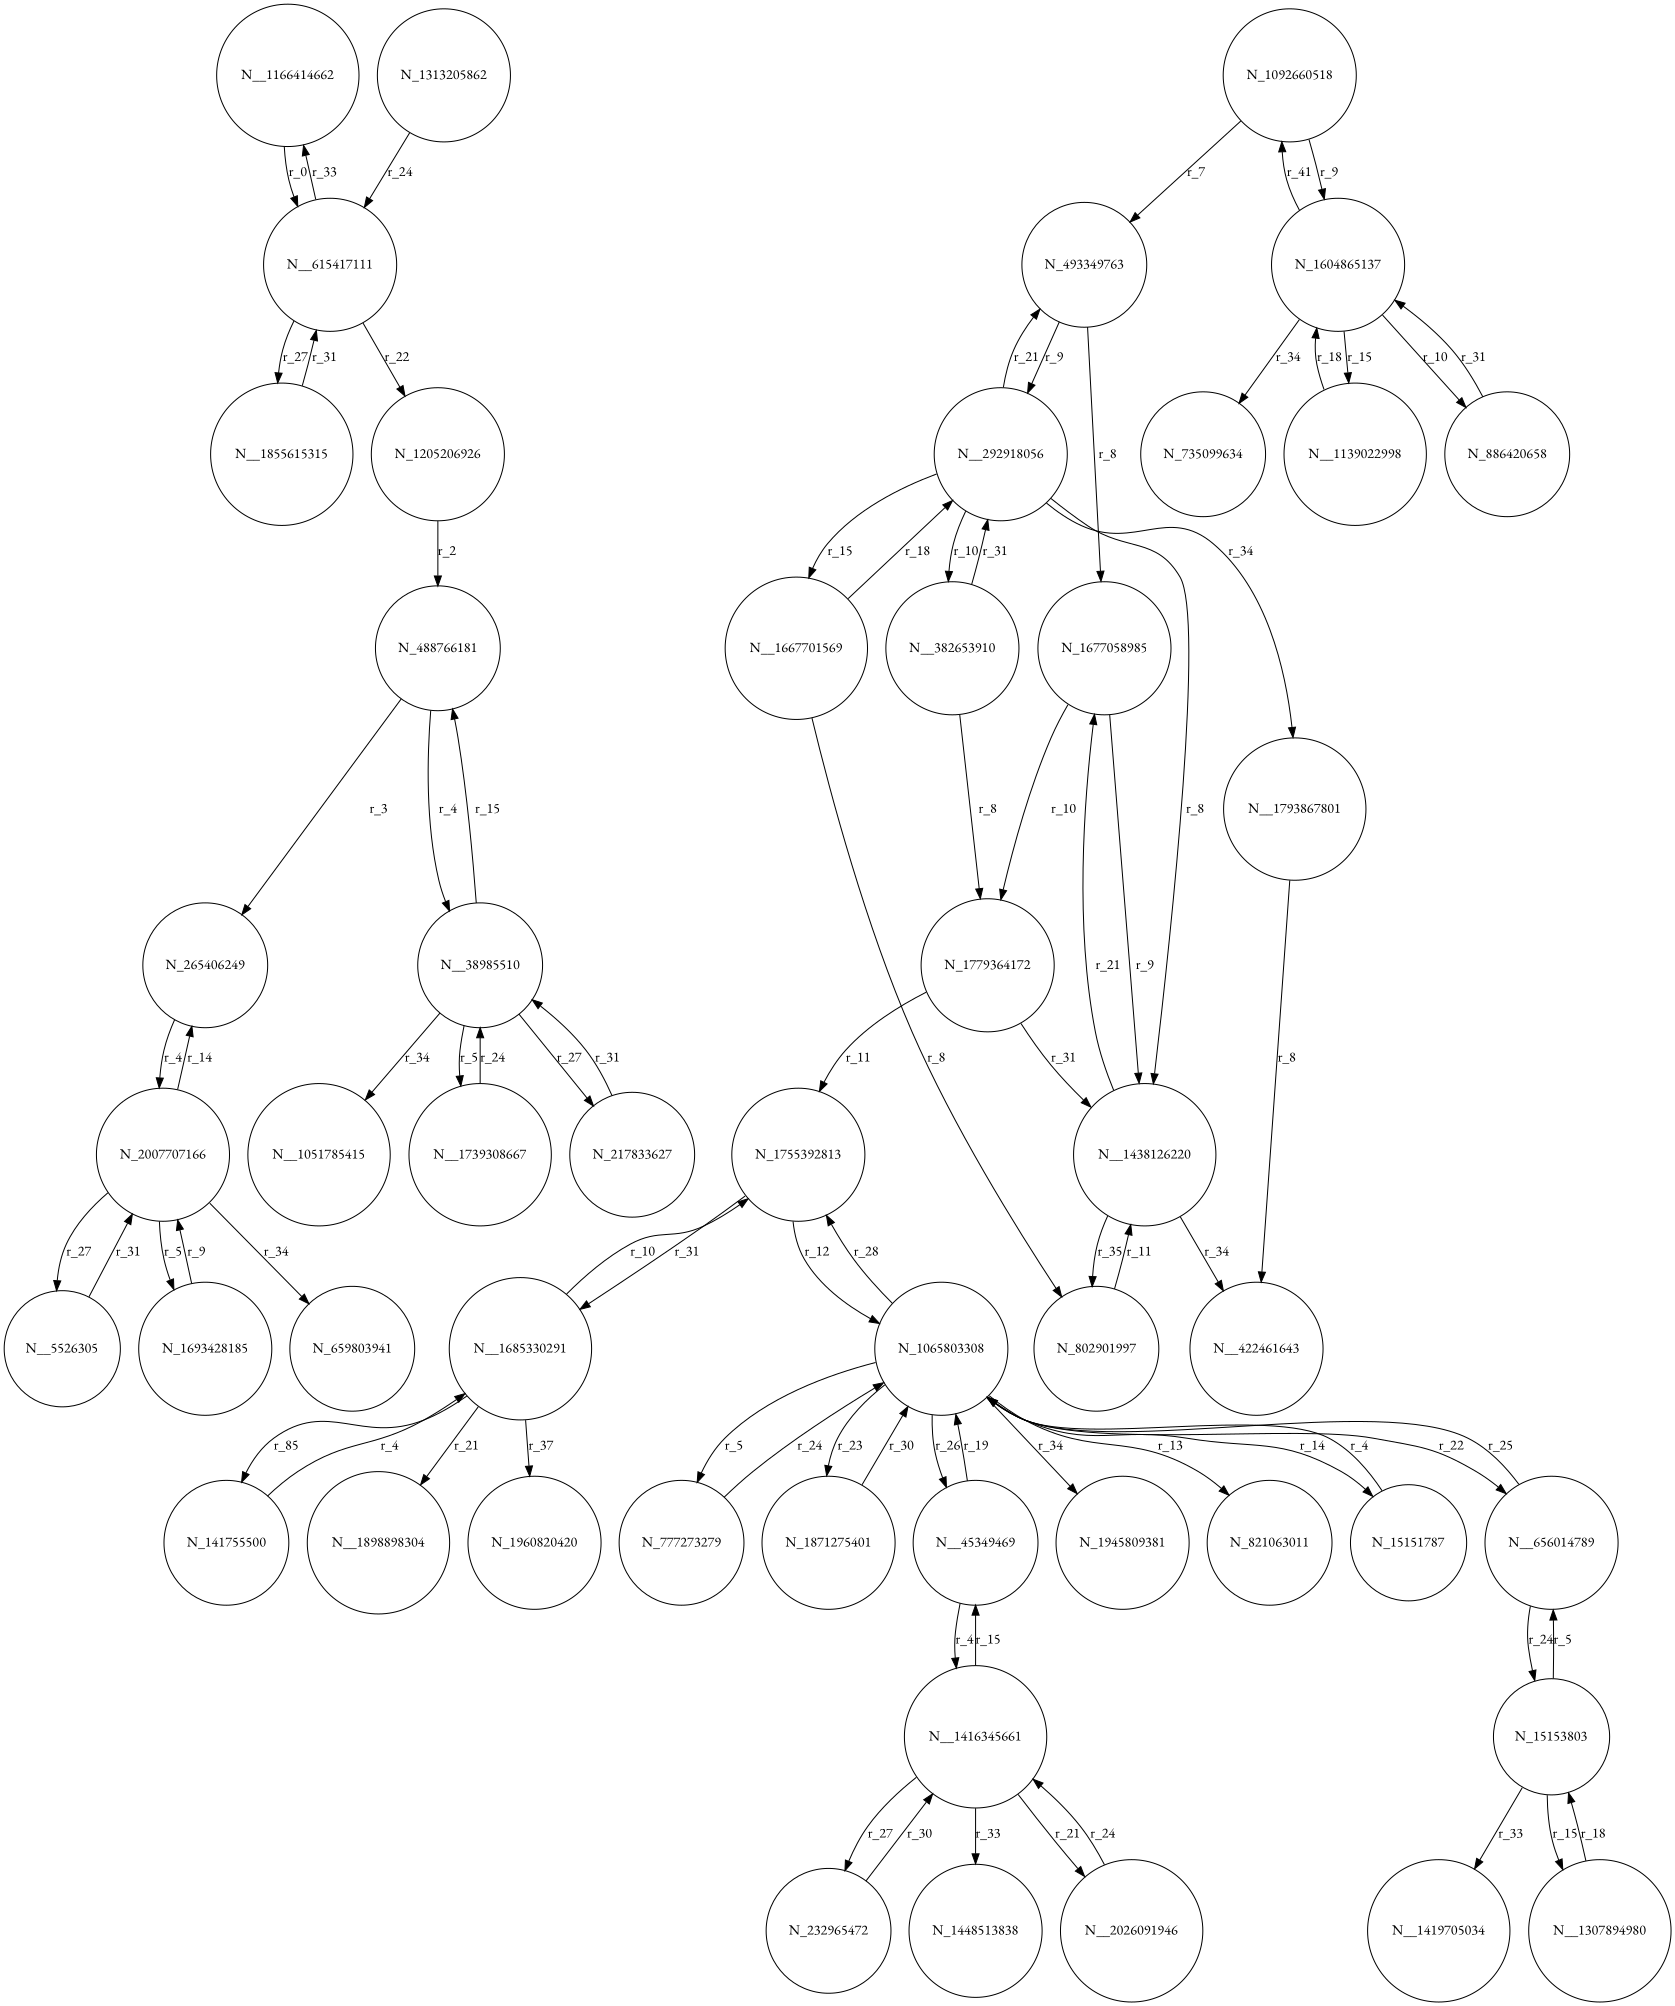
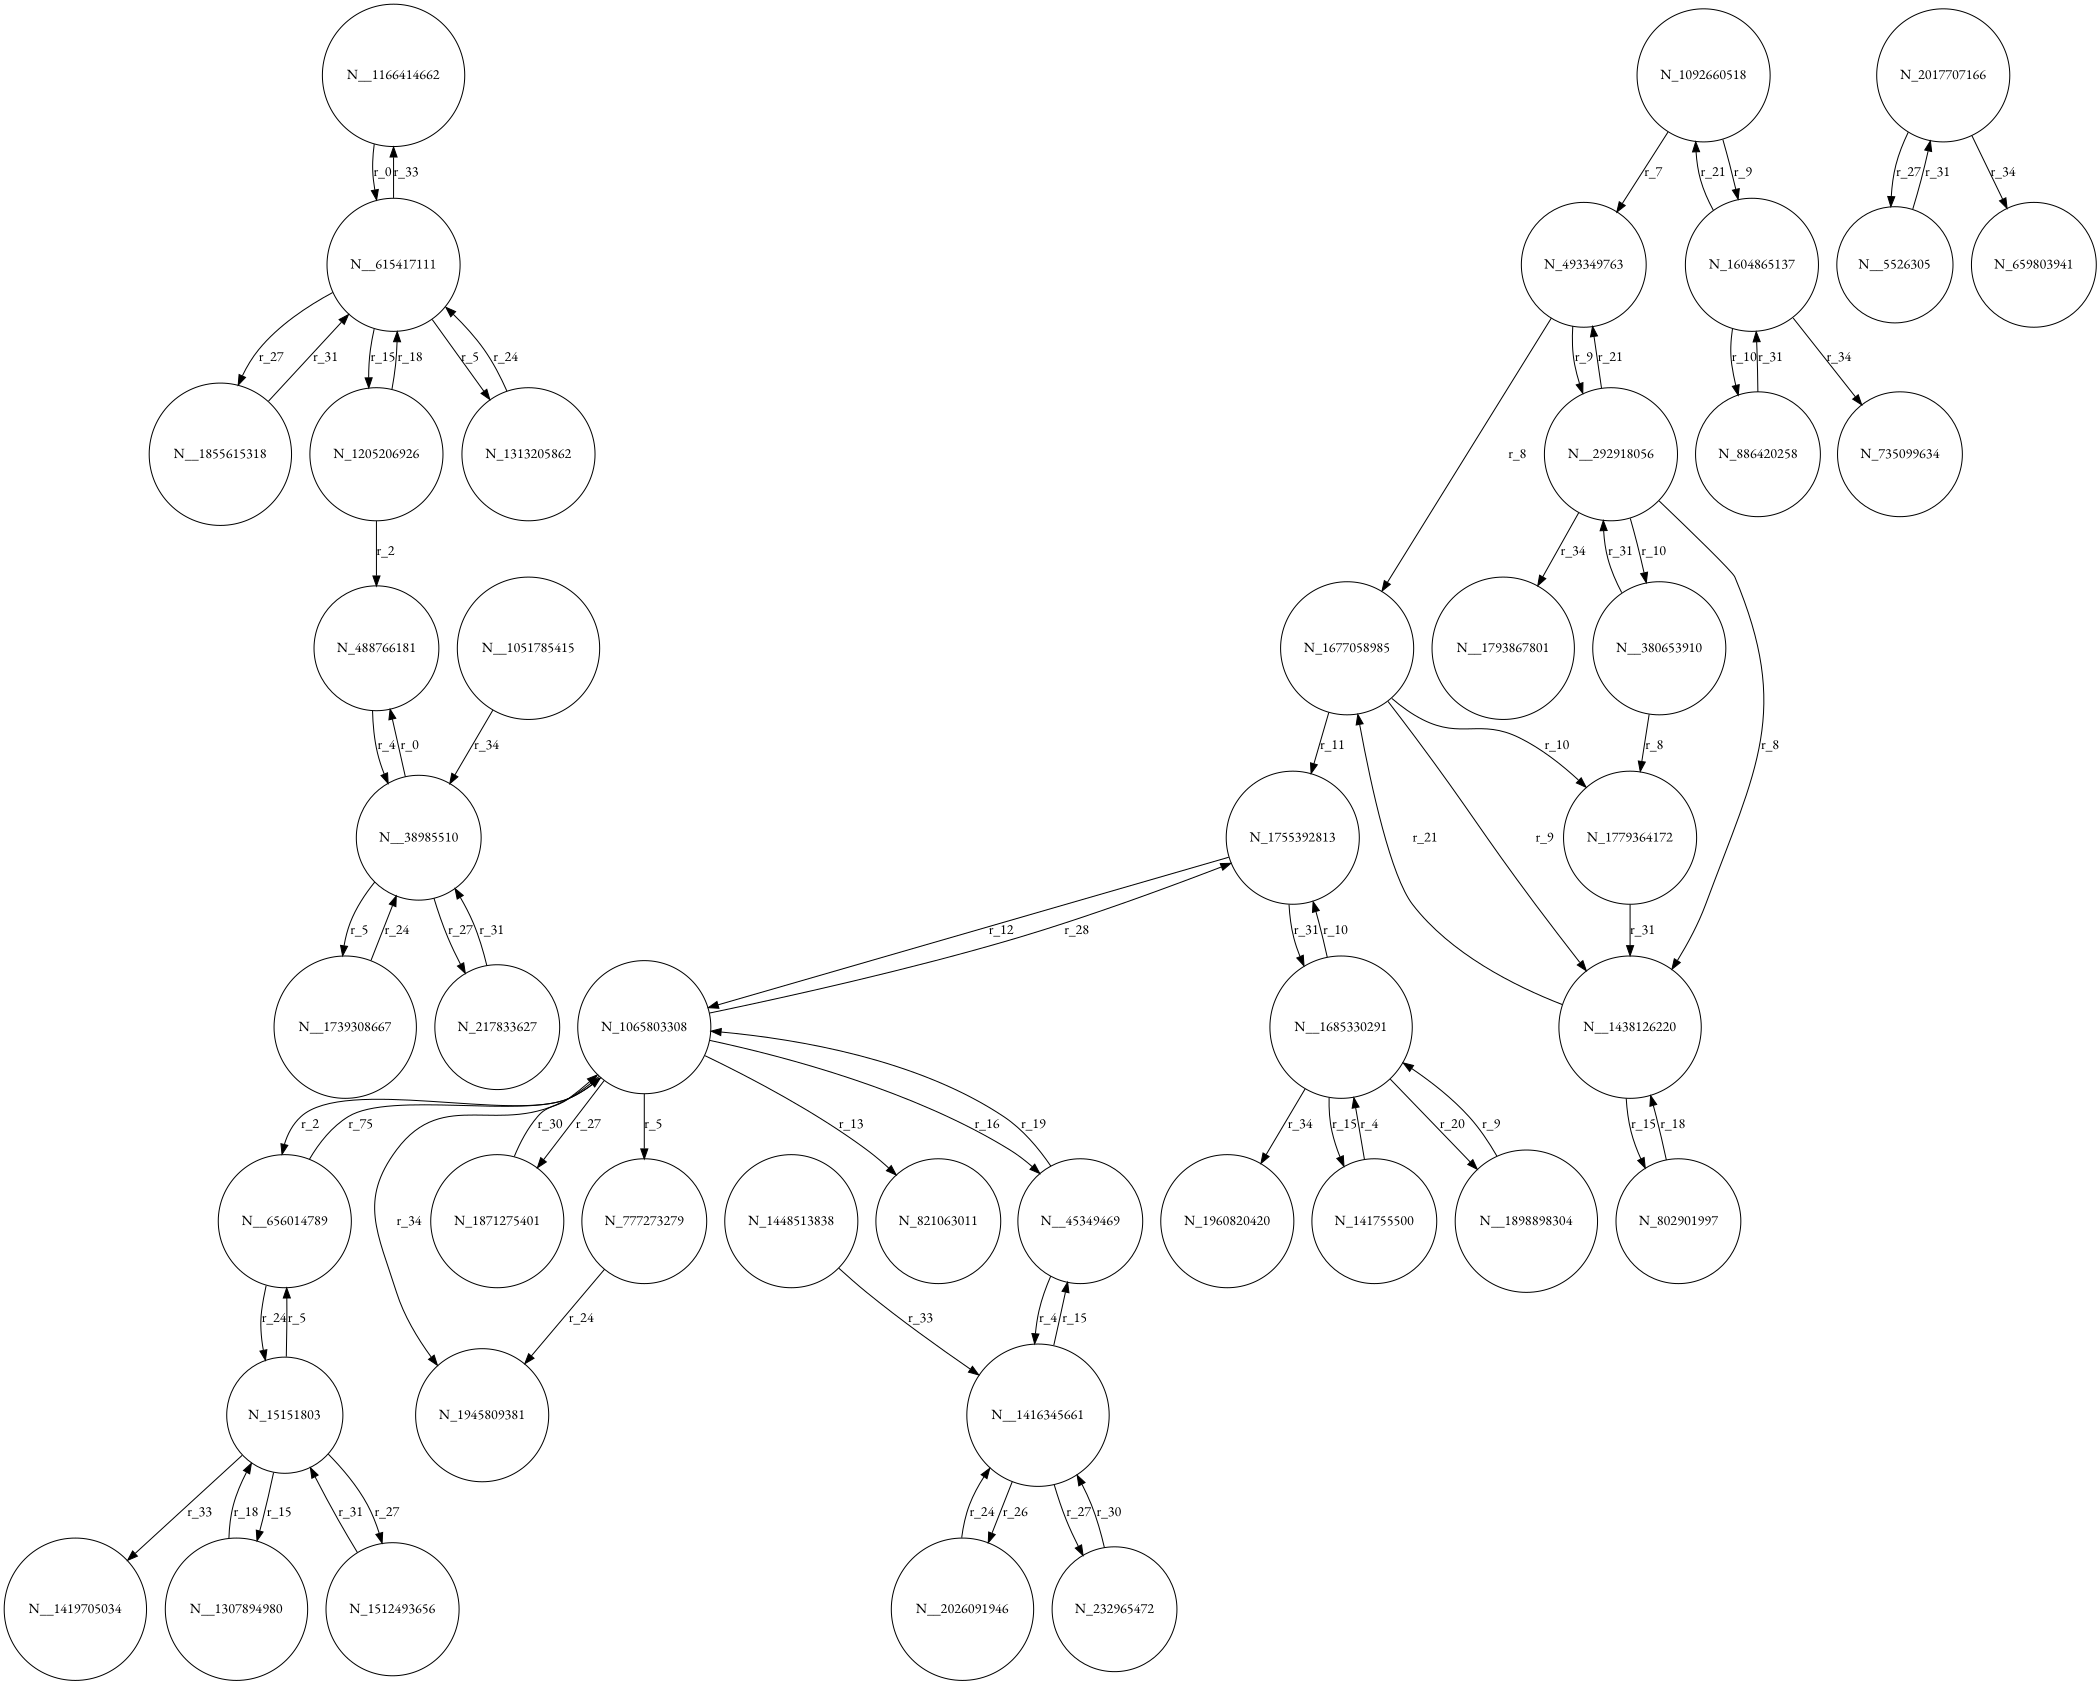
(1299, 172) -> (1713, 172)
none -> (458, 355)
(397, 357) -> (383, 357)
none -> (395, 366)
(282, 454) -> (220, 454)
(1355, 454) -> none
(1507, 454) -> (1758, 454)
(796, 648) -> none
(952, 648) -> (1659, 648)
(488, 809) -> (410, 745)
(205, 965) -> none
(868, 1029) -> (1321, 738)
(406, 1053) -> (474, 743)
none -> (1460, 1107)
(163, 1155) -> (1943, 75)
(1110, 1252) -> (1644, 1124)
(1139, 1252) -> (1673, 1124)
(205, 1349) -> none
(1256, 1349) -> none
(797, 1439) -> (568, 1313)
(286, 1446) -> (1345, 1124)
(467, 1446) -> (1452, 1124)
(541, 1446) -> (1300, 1124)
(850, 1446) -> (588, 1124)
(948, 1446) -> (987, 1124)
(1451, 1446) -> (310, 1124)
(1501, 1446) -> (361, 1124)
(1409, 1543) -> none
none -> (393, 1609)
(1552, 1737) -> (285, 1415)
(976, 1831) -> (903, 1321)
(1068, 1834) -> (1015, 1512)
